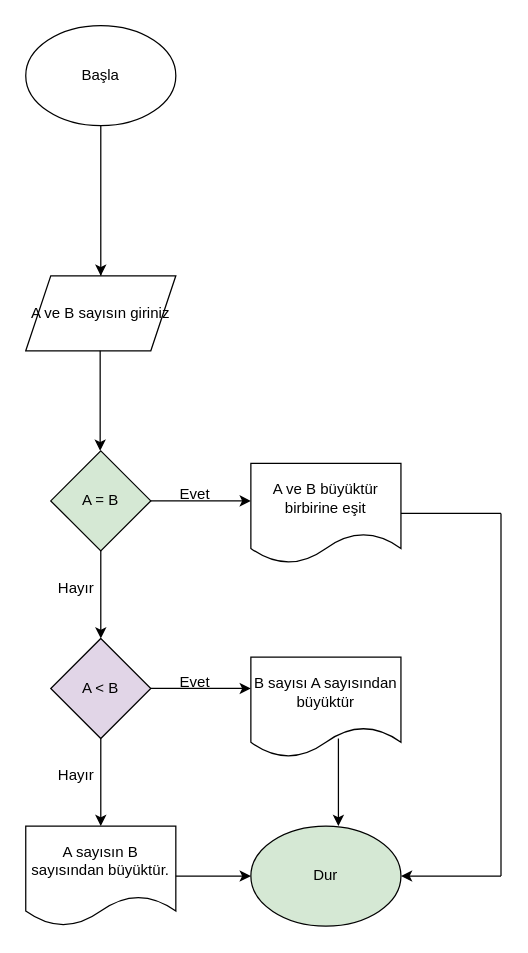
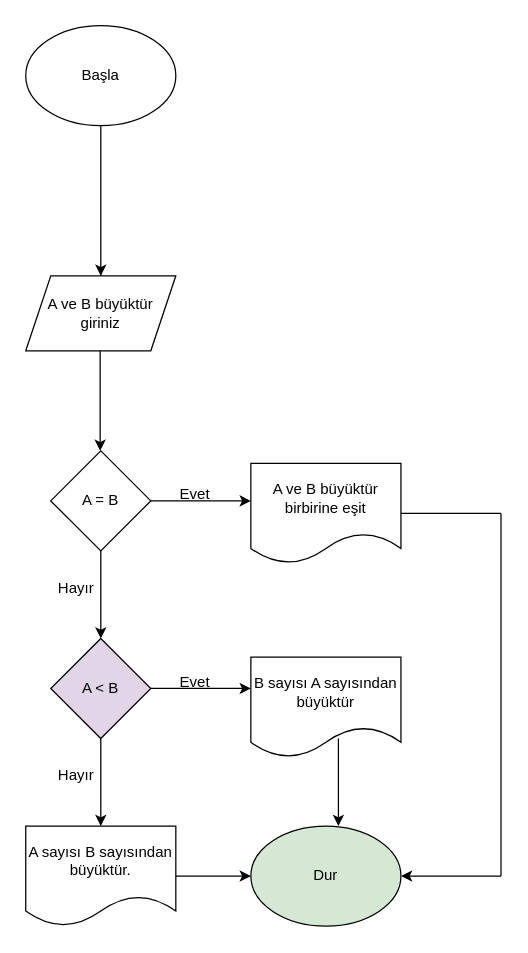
(101, 313) -> (101, 313)
(101, 501) -> (101, 501)
(101, 861) -> (101, 861)
